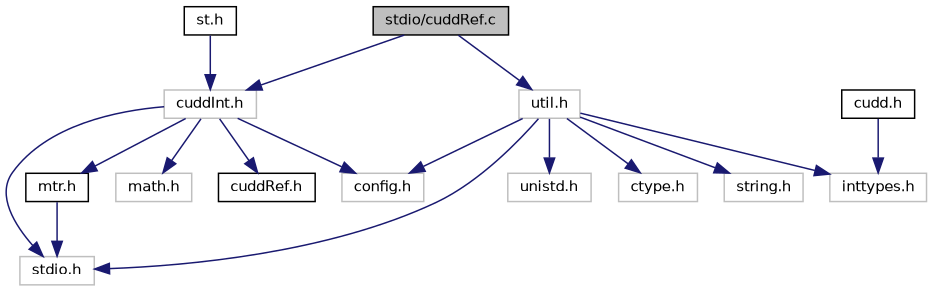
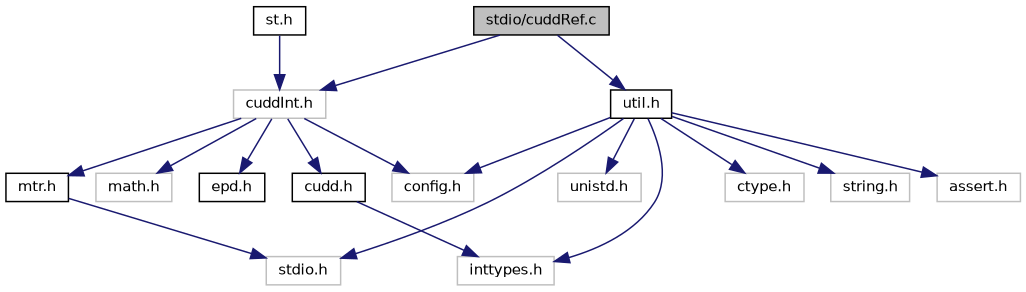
(549, 104) -> (641, 104)
(44, 142) -> (300, 139)
(267, 187) -> (232, 187)
none -> (979, 187)
